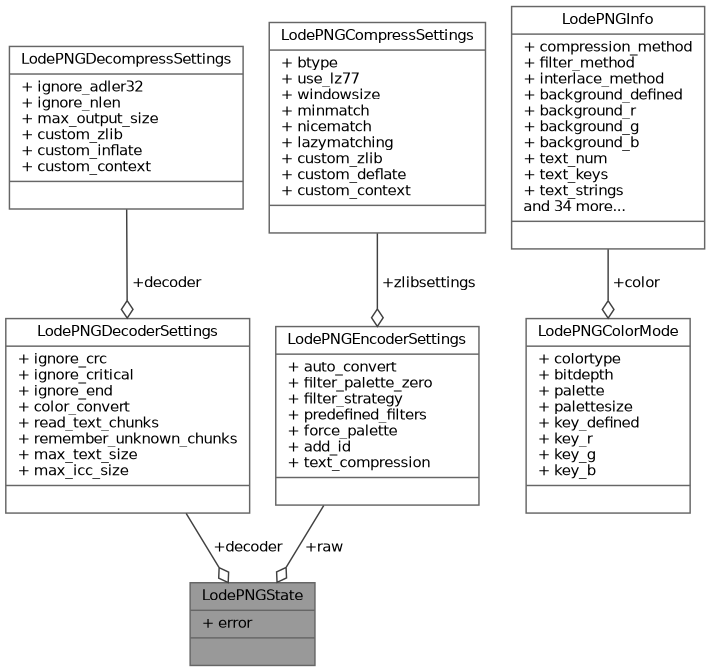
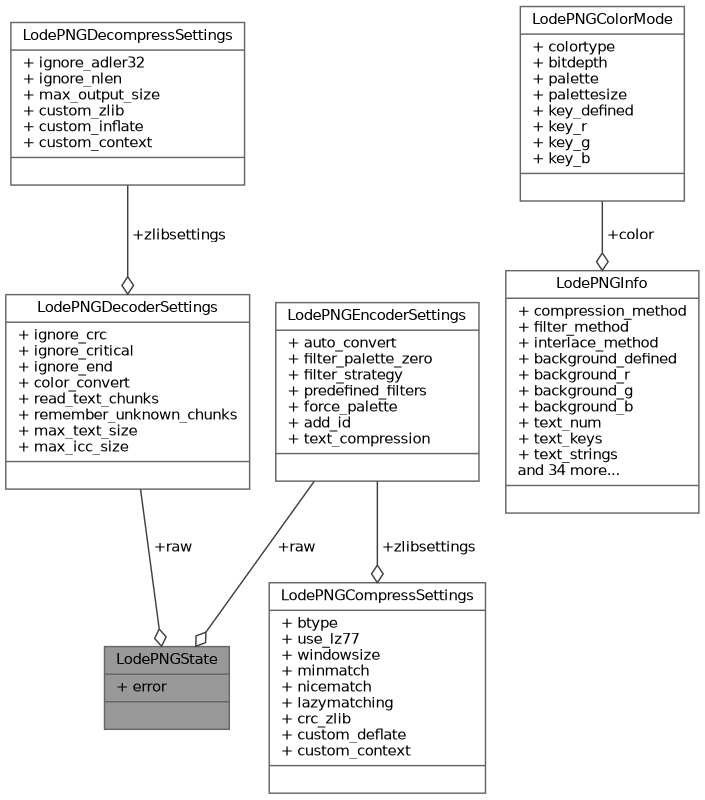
(332, 159) -> (316, 719)
(377, 271) -> (377, 523)
(608, 275) -> (602, 227)
(165, 284) -> (177, 236)
(246, 548) -> (171, 548)
